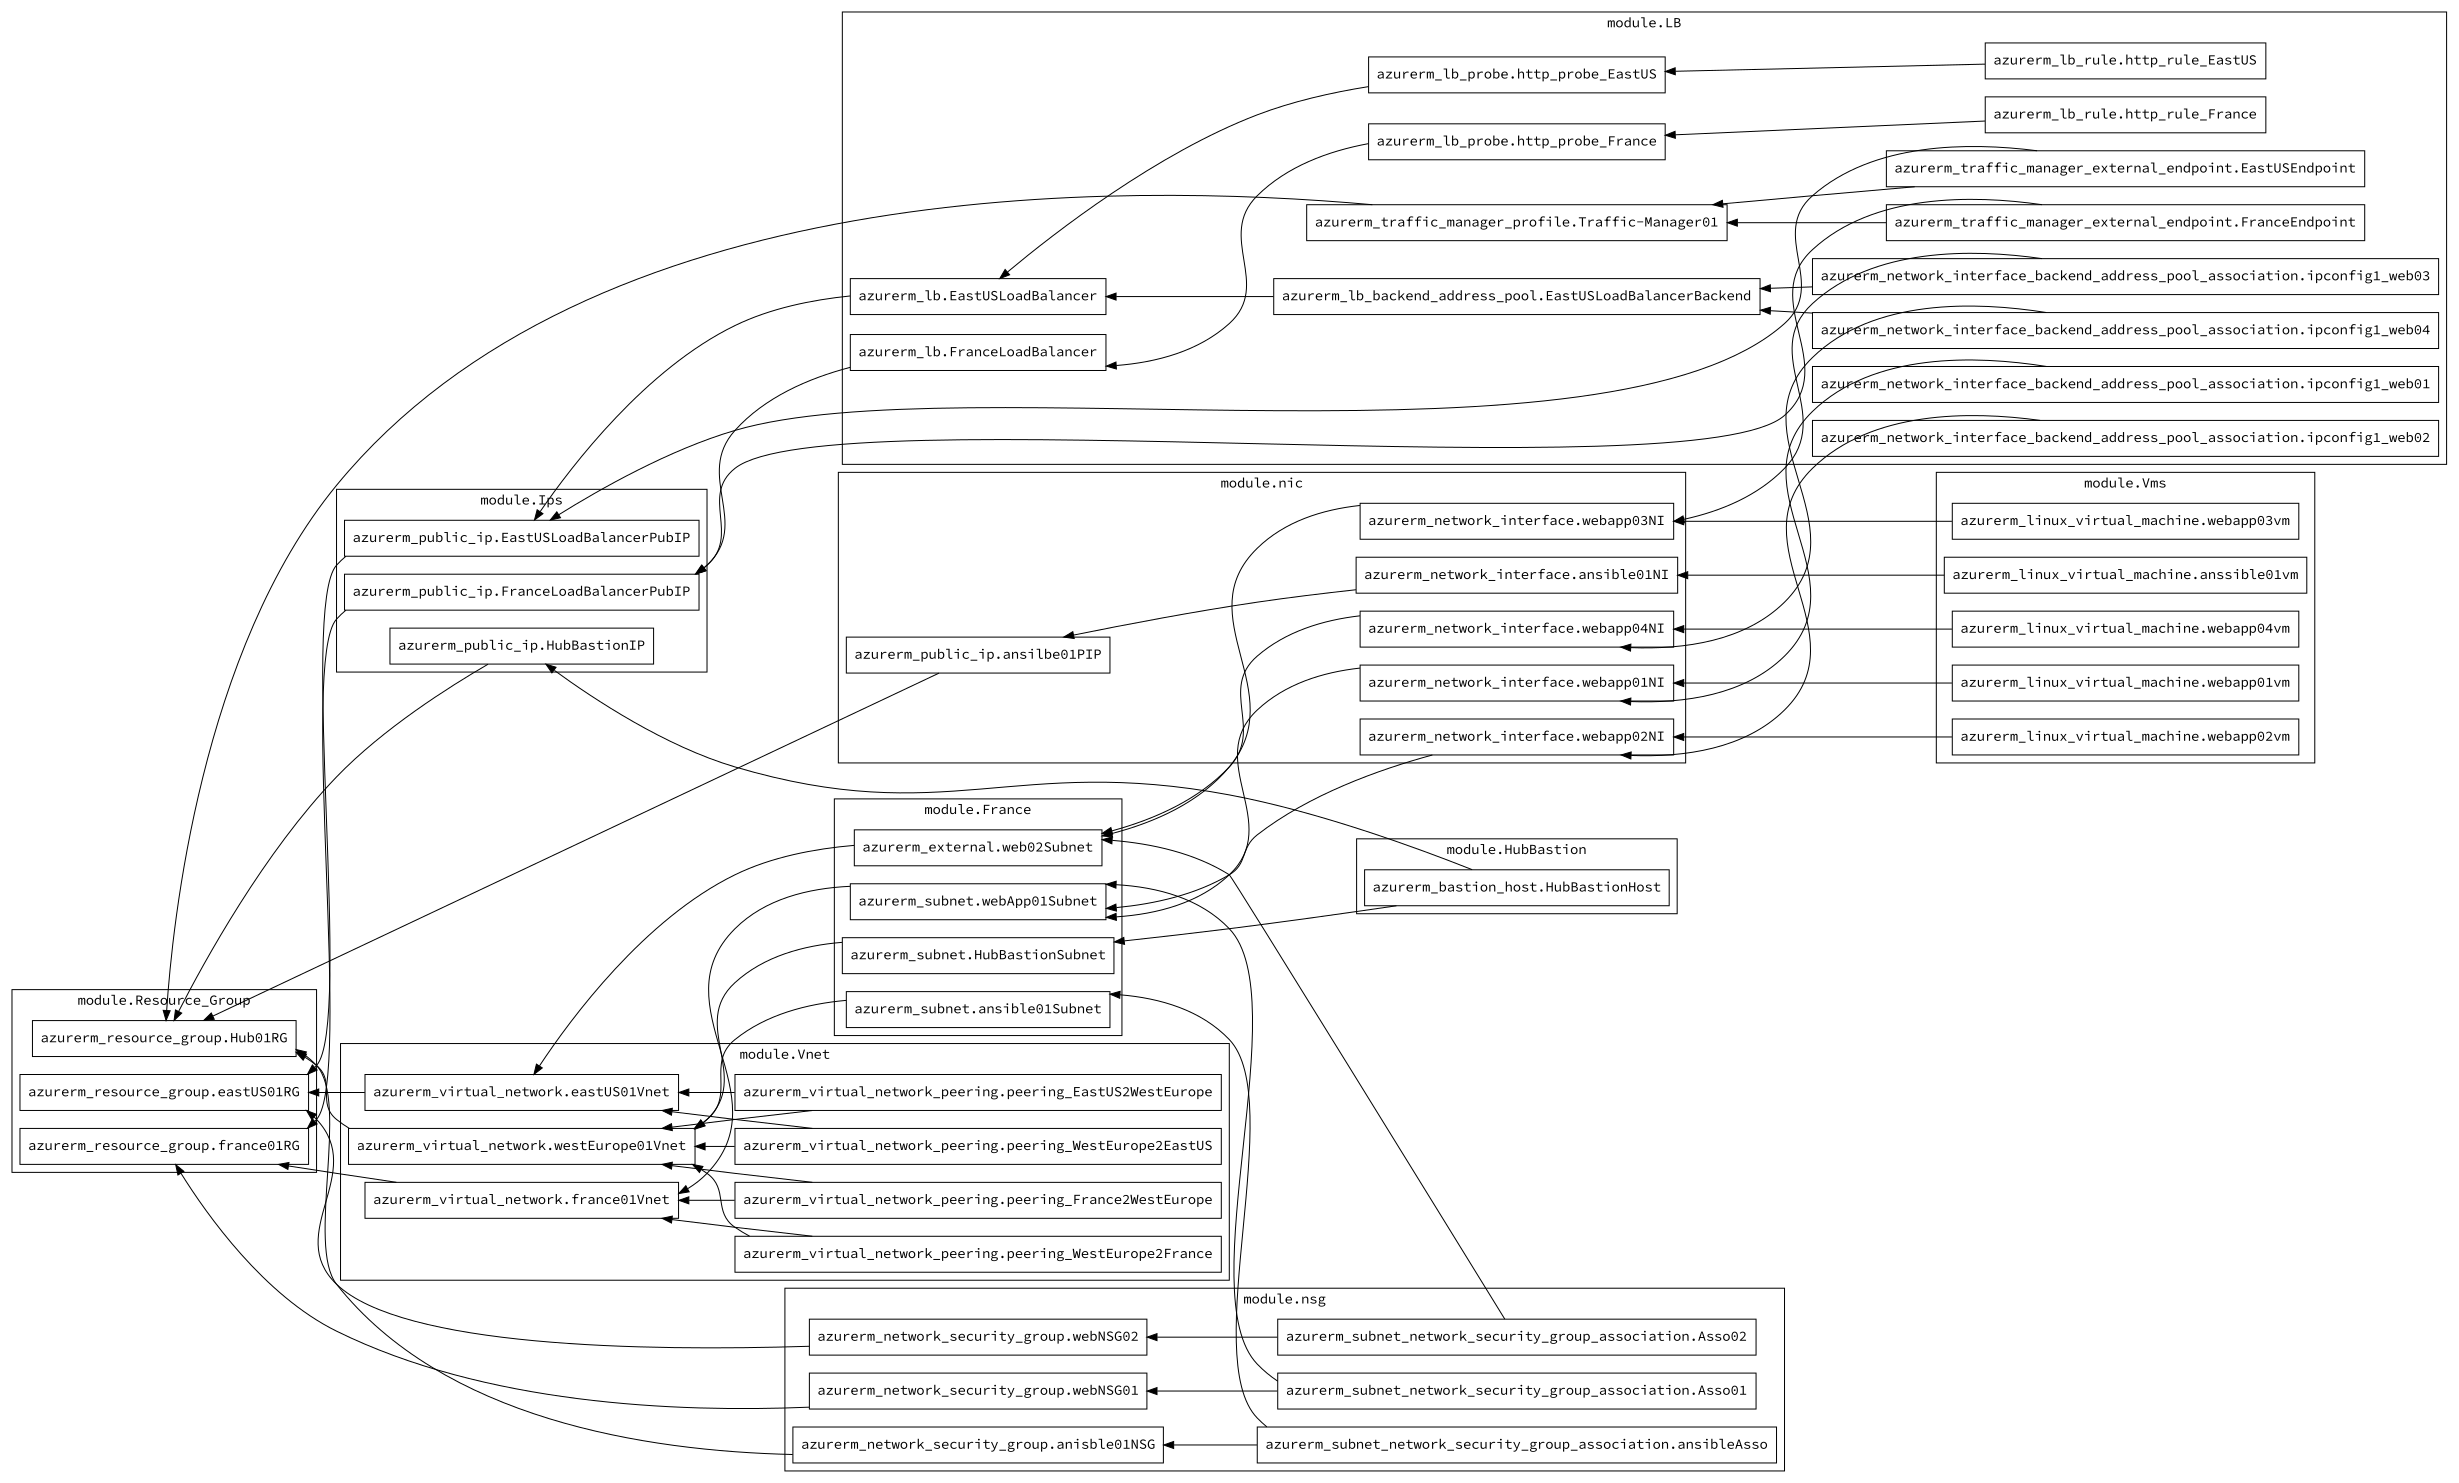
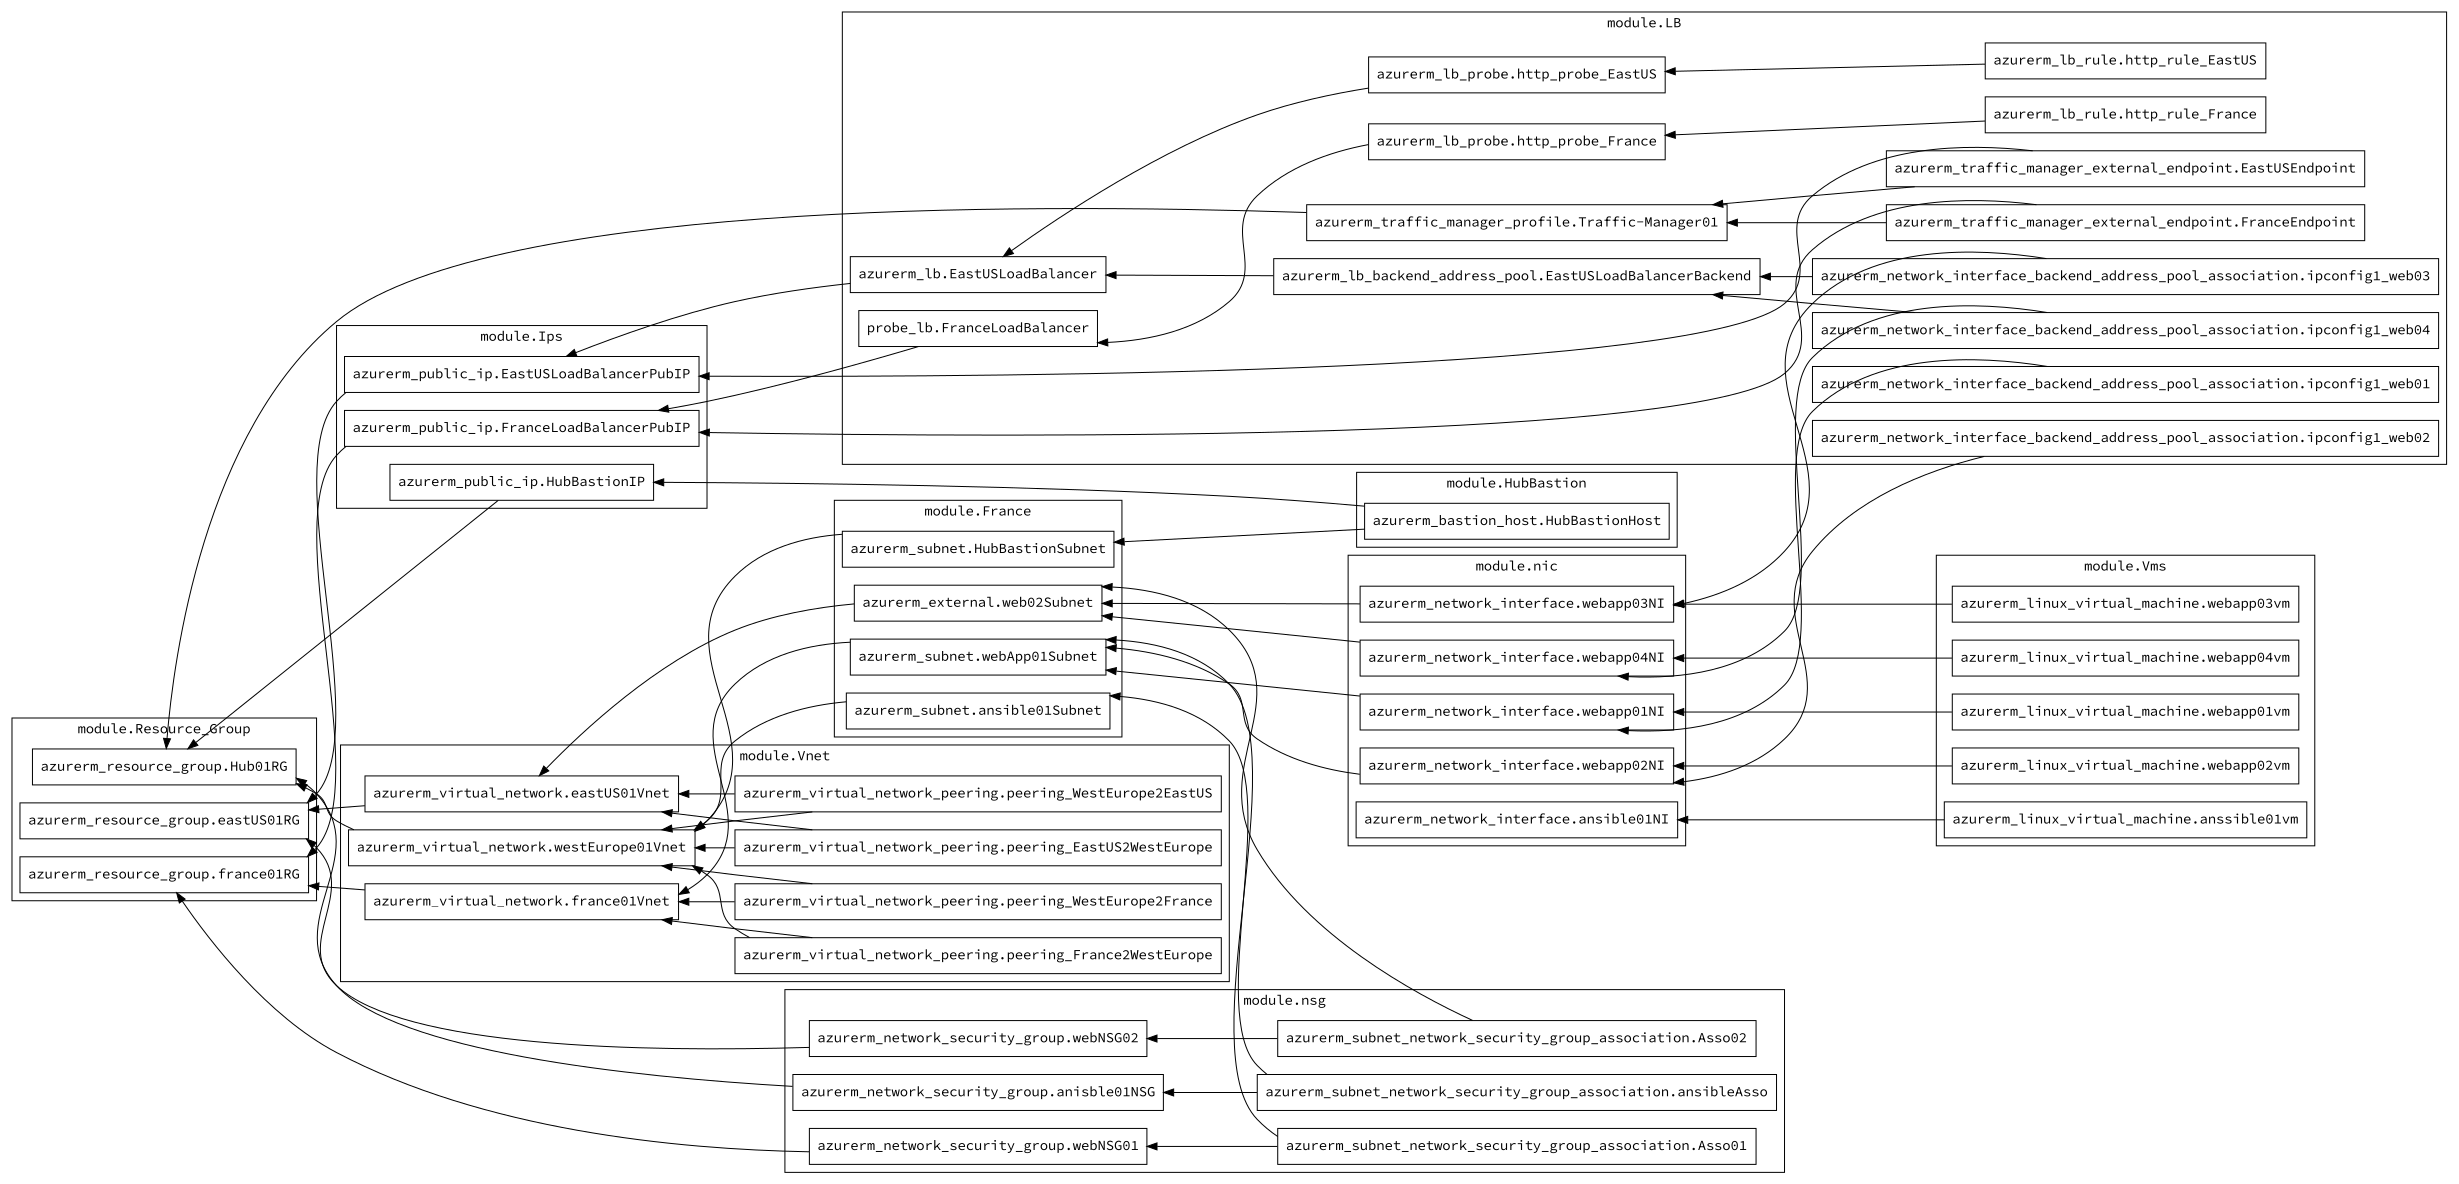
(978, 353) -> (978, 329)
(978, 655) -> none
